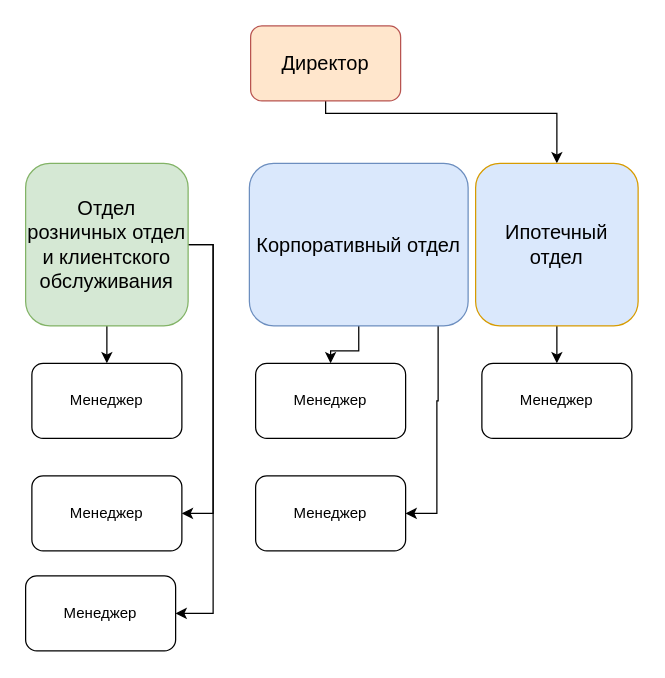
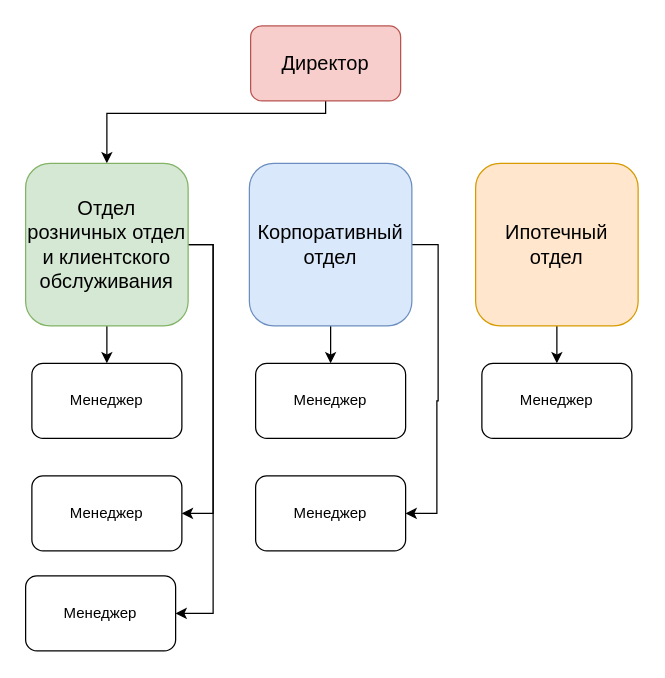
(326, 63) -> (326, 63)
none -> (194, 113)
(463, 113) -> none
(359, 244) -> (331, 244)
(557, 244) -> (557, 244)
